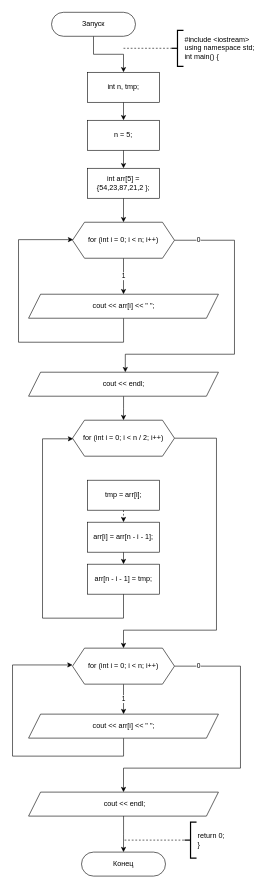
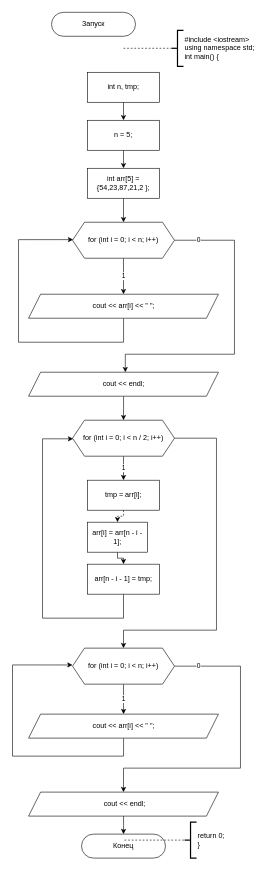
(93, 46) -> none
none -> (123, 466)
(123, 537) -> (117, 537)
(123, 864) -> (123, 846)
